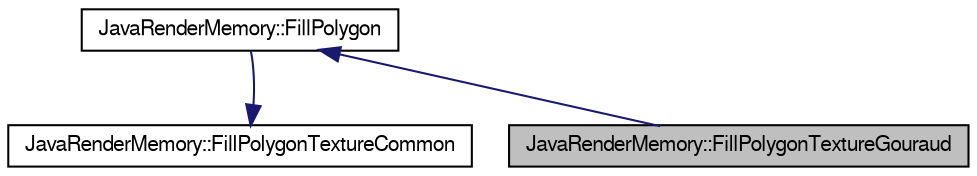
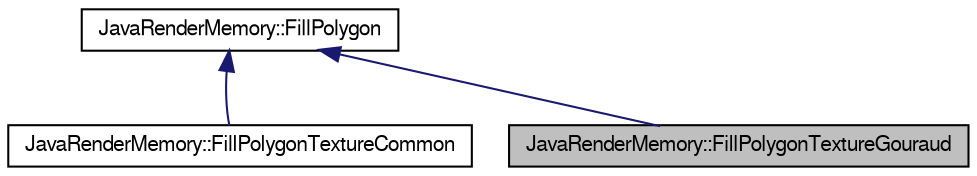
(254, 78) -> (226, 99)
